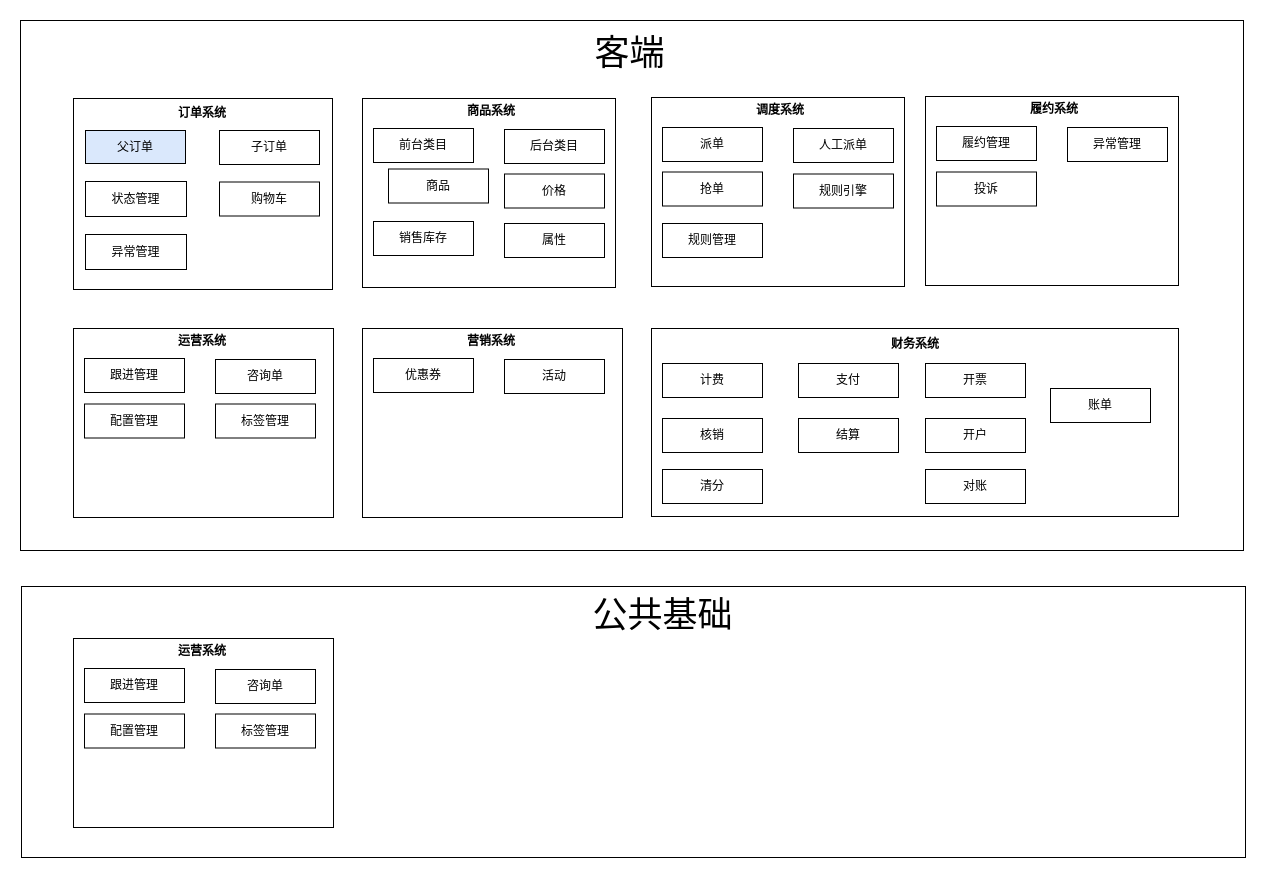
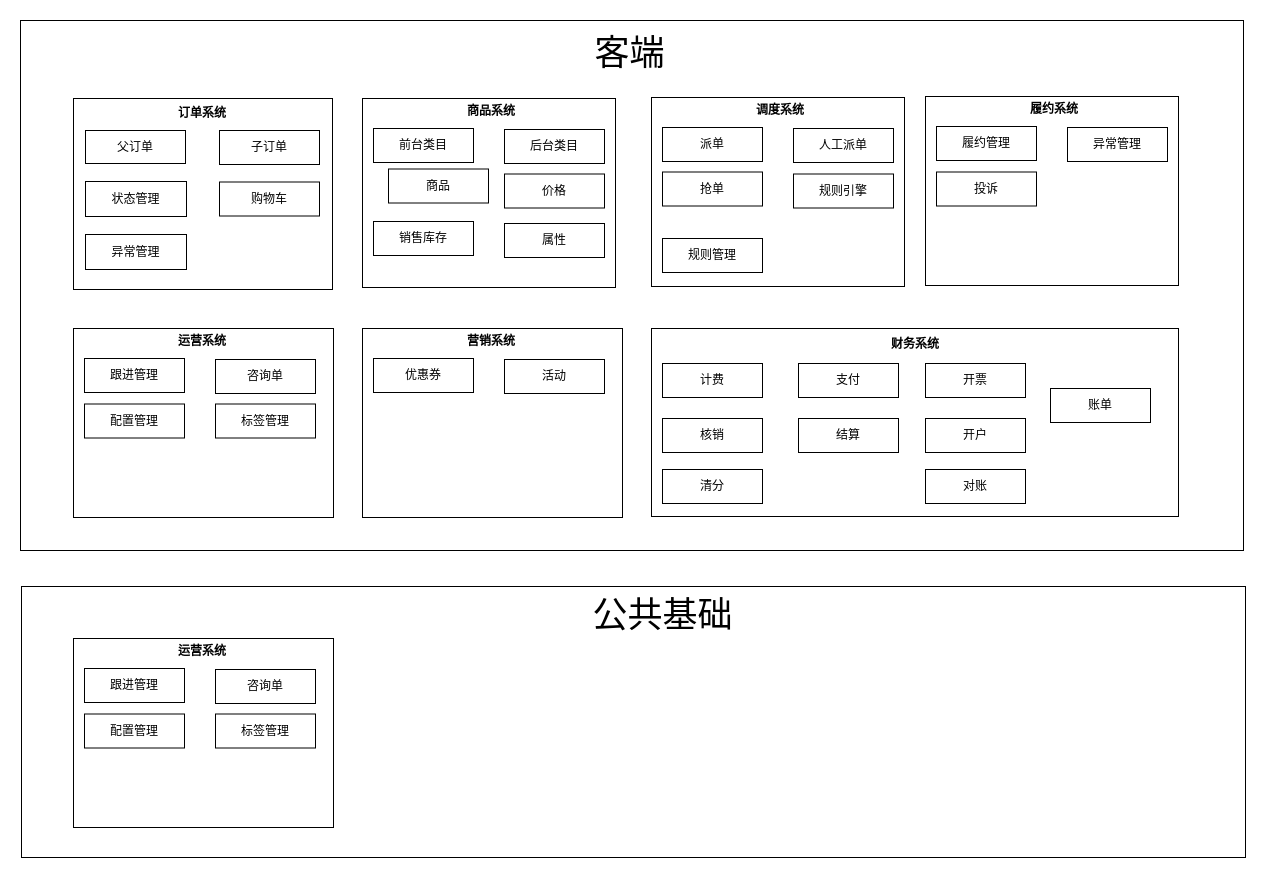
(136, 147) -> (136, 147)
(713, 241) -> (713, 256)
